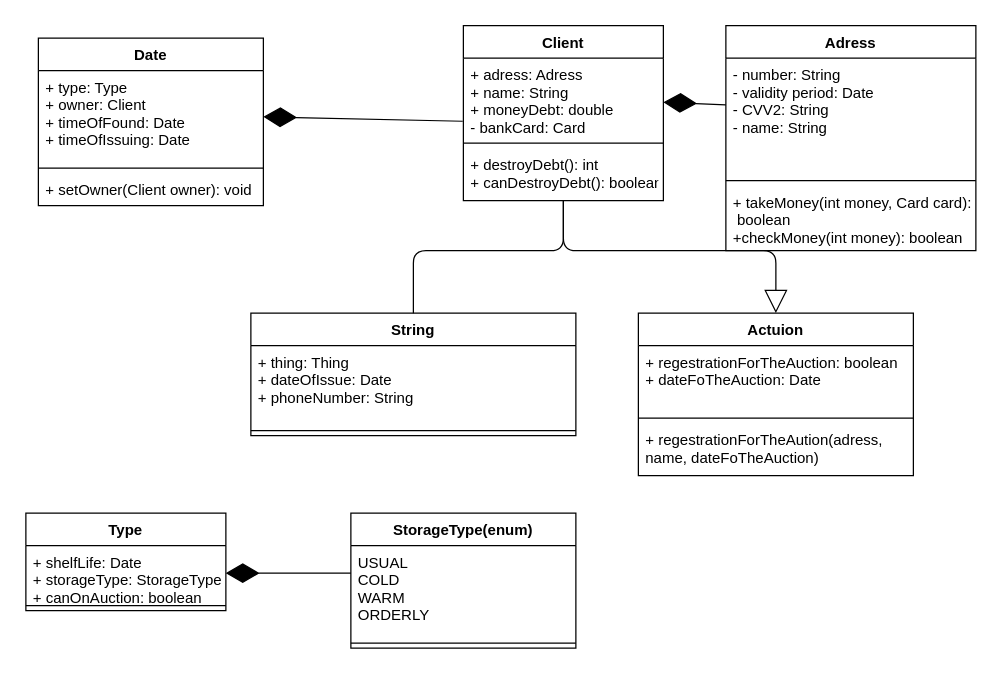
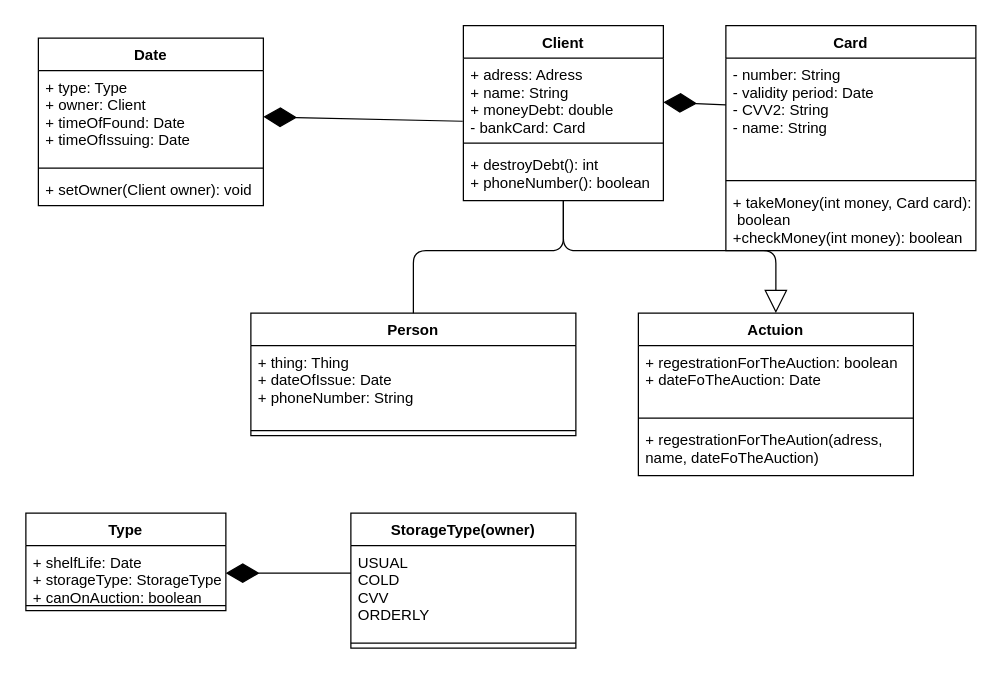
(850, 43) -> (850, 43)
(546, 165) -> (546, 165)
(413, 330) -> (413, 330)
(463, 530) -> (463, 530)
(379, 563) -> (379, 563)
